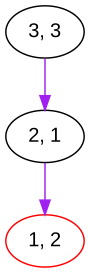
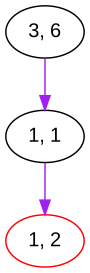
(45, 32) -> (45, 32)
(45, 136) -> (45, 136)
